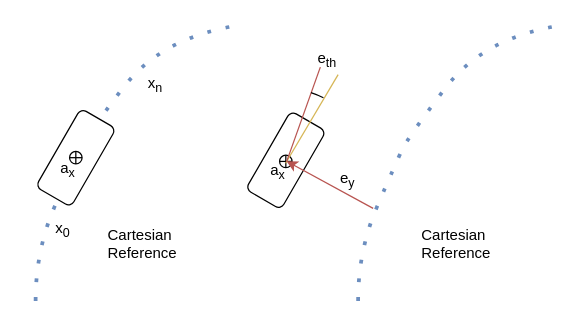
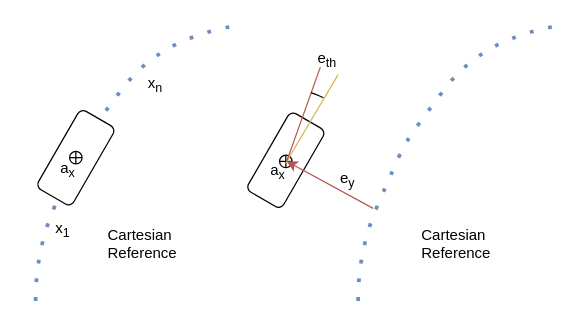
(63, 229) -> (63, 229)
